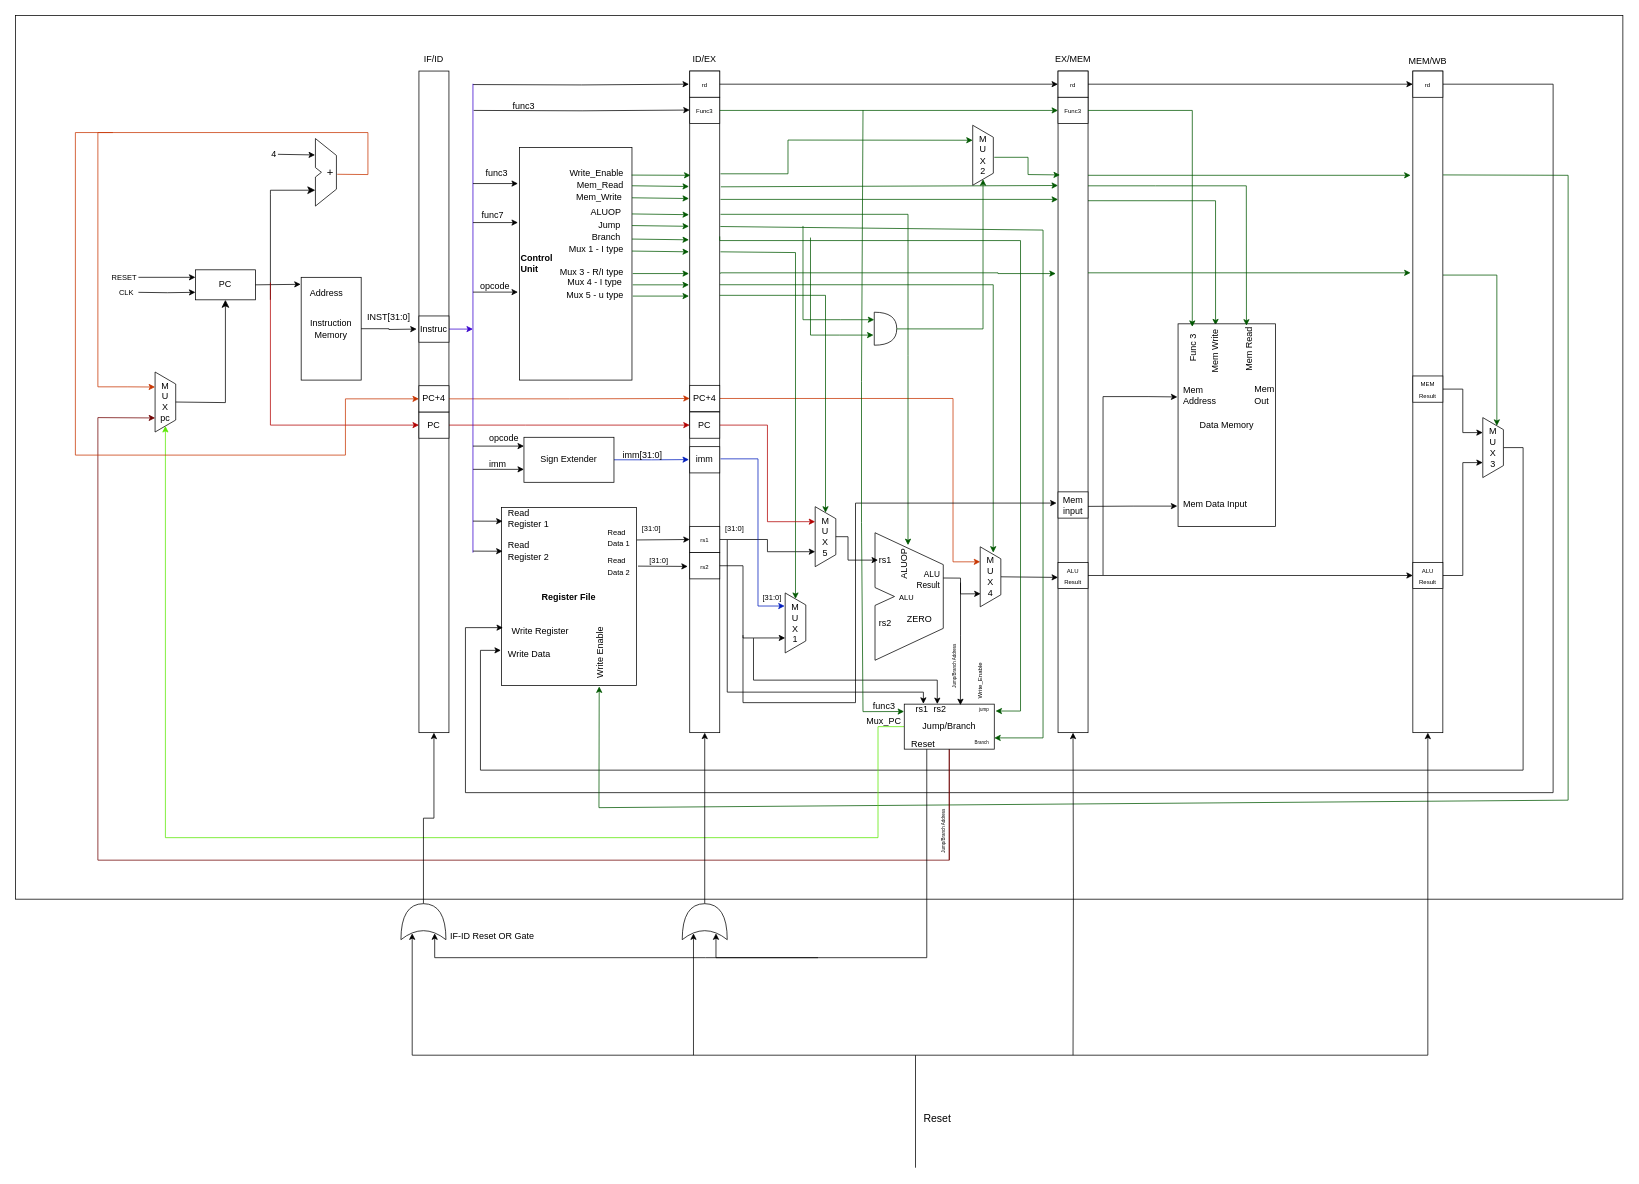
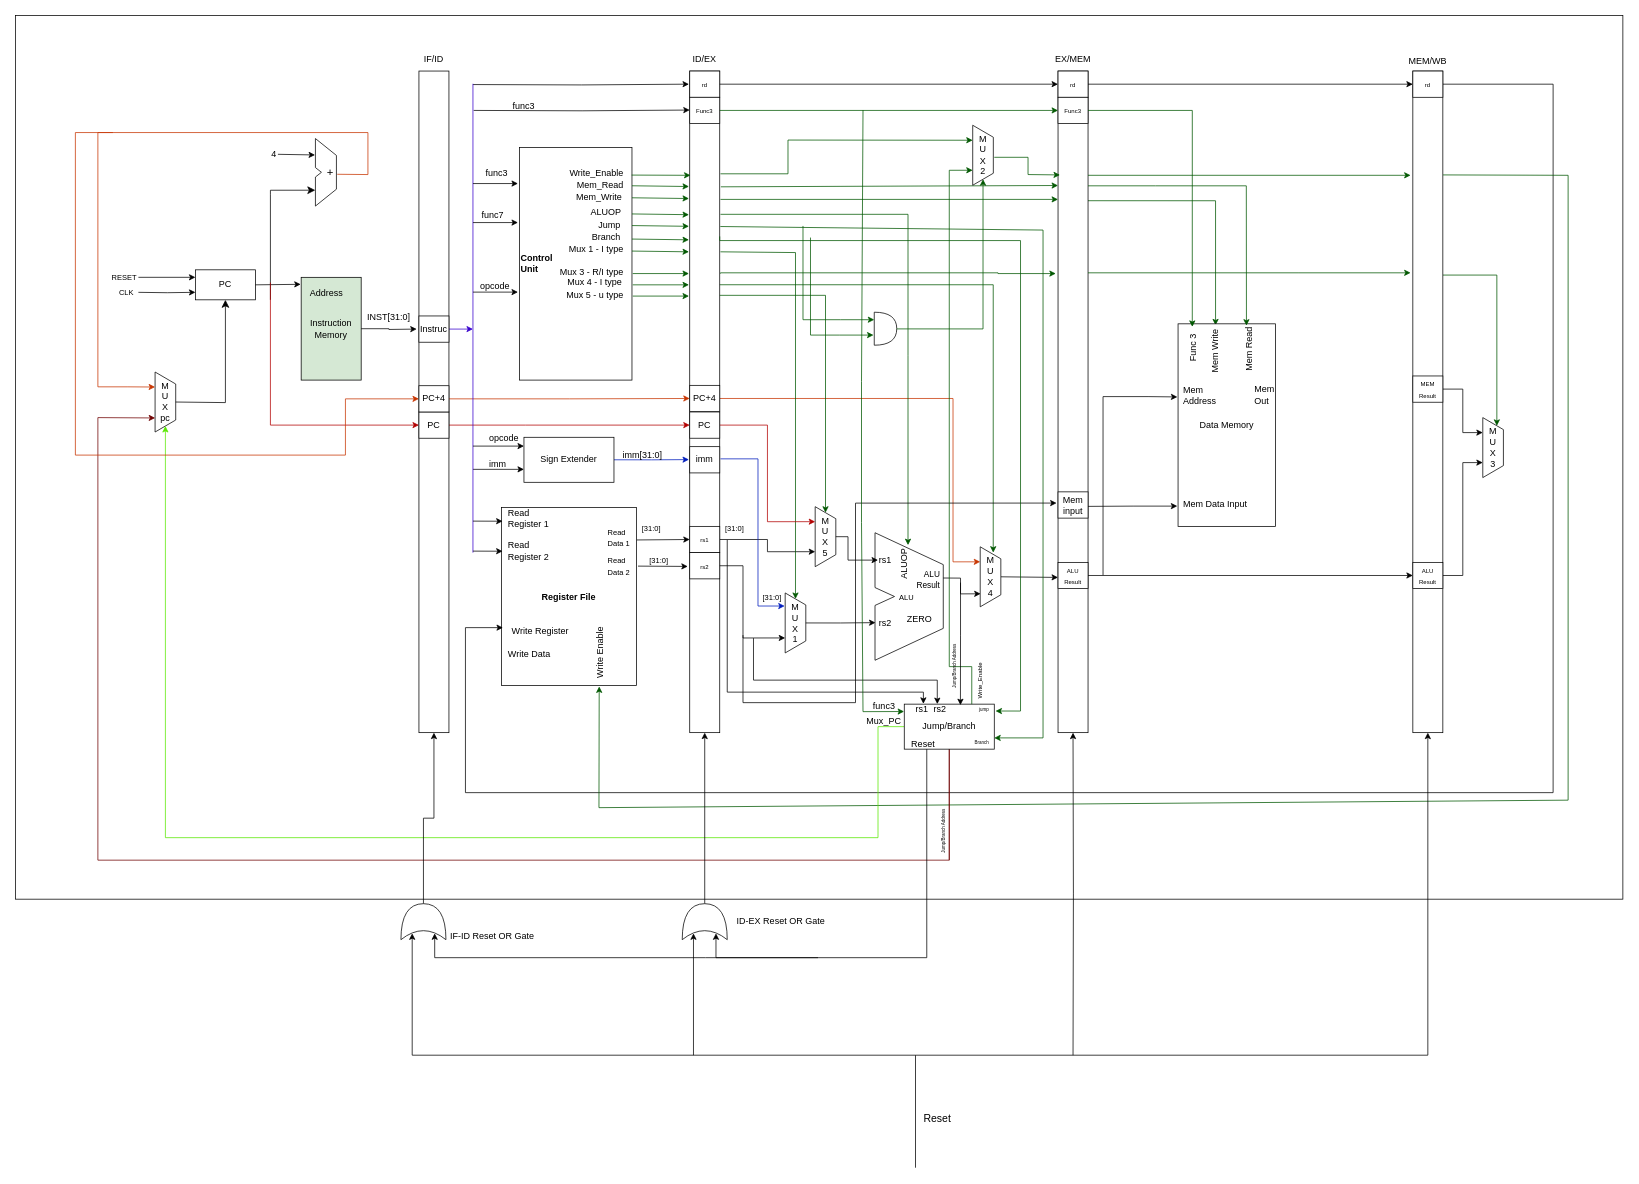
(331, 329) -> (331, 329)
none -> (949, 439)
none -> (860, 623)
(480, 703) -> none
none -> (795, 921)
